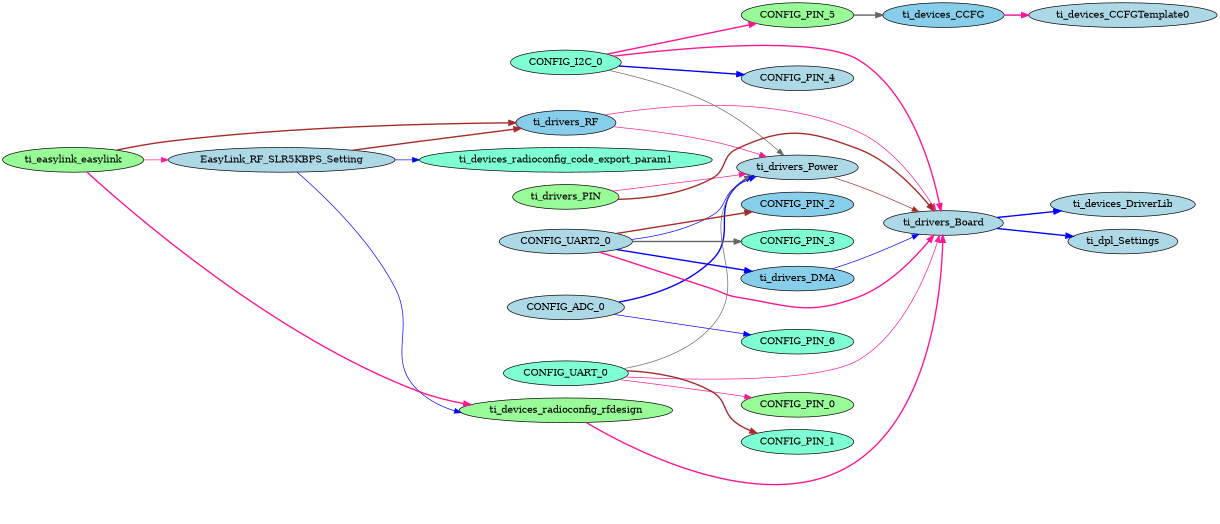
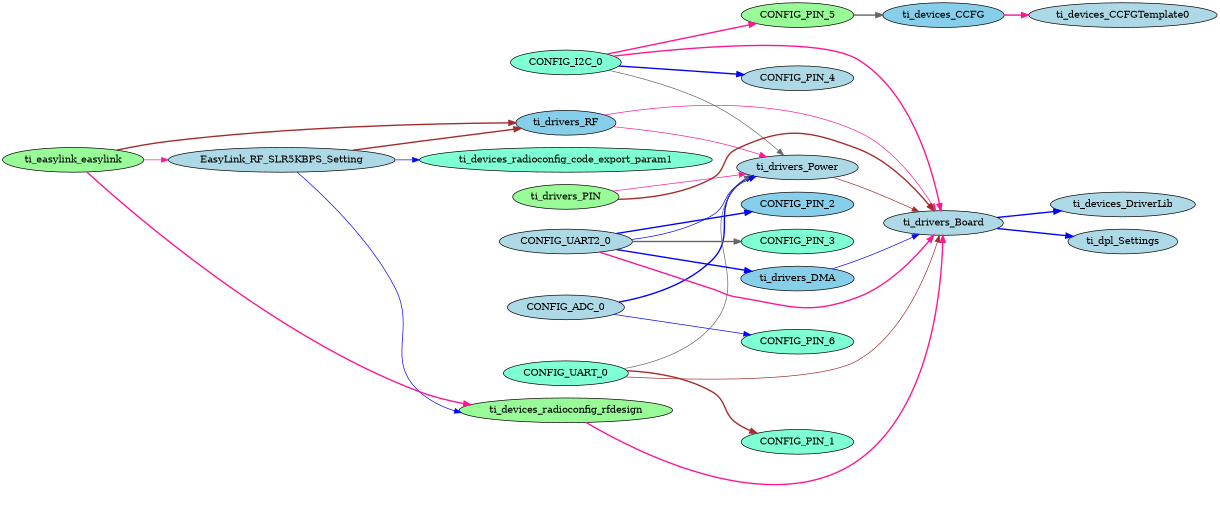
(681, 223) -> (681, 223)
(815, 373) -> (815, 373)
(797, 405) -> none
